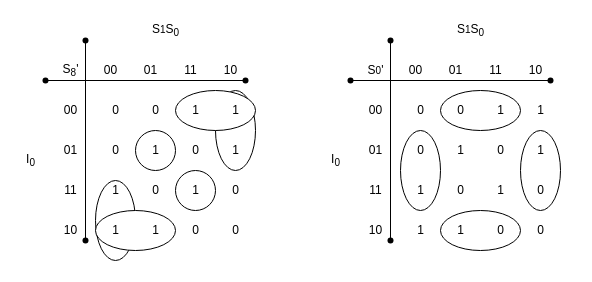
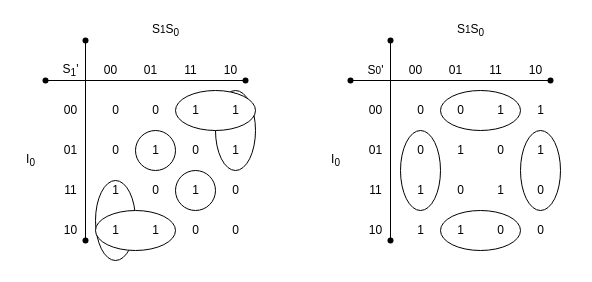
(71, 71) -> (71, 71)
